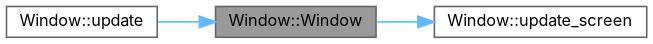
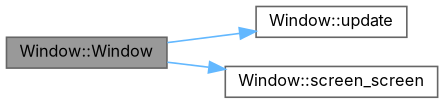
(178, 22) -> (204, 38)
(541, 22) -> (331, 82)
